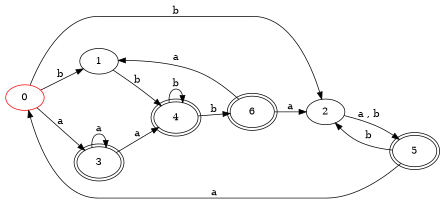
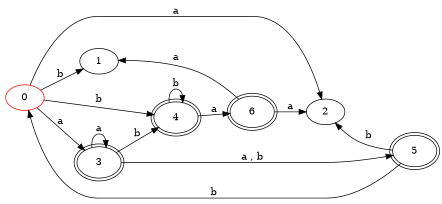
(176, 11) -> (176, 11)
(135, 85) -> (96, 107)
(214, 109) -> (214, 109)
(370, 123) -> (254, 162)
(138, 134) -> (138, 134)
(214, 193) -> (214, 193)
